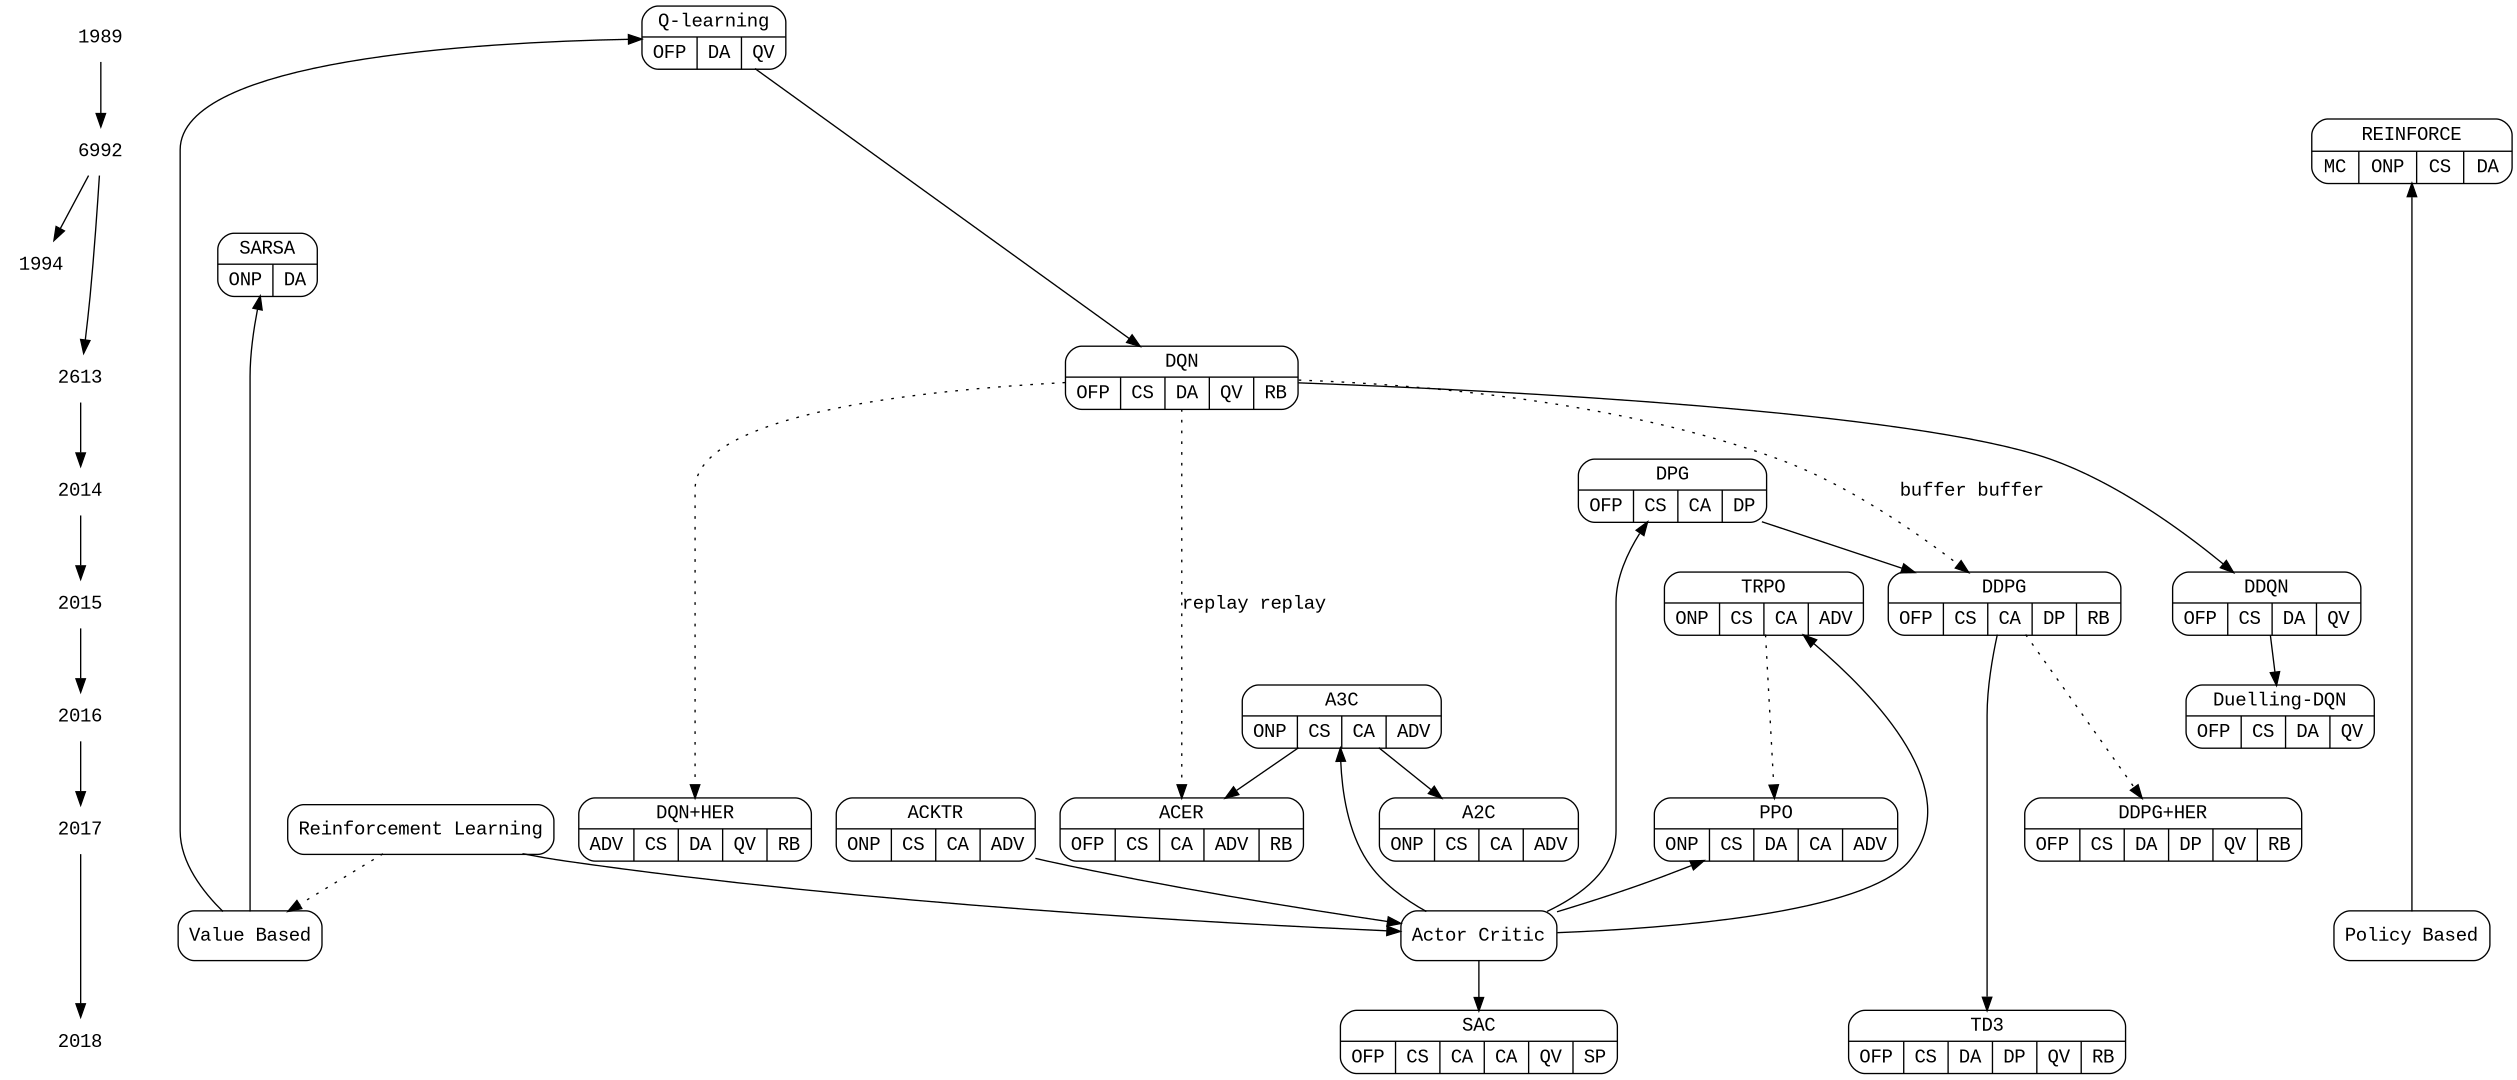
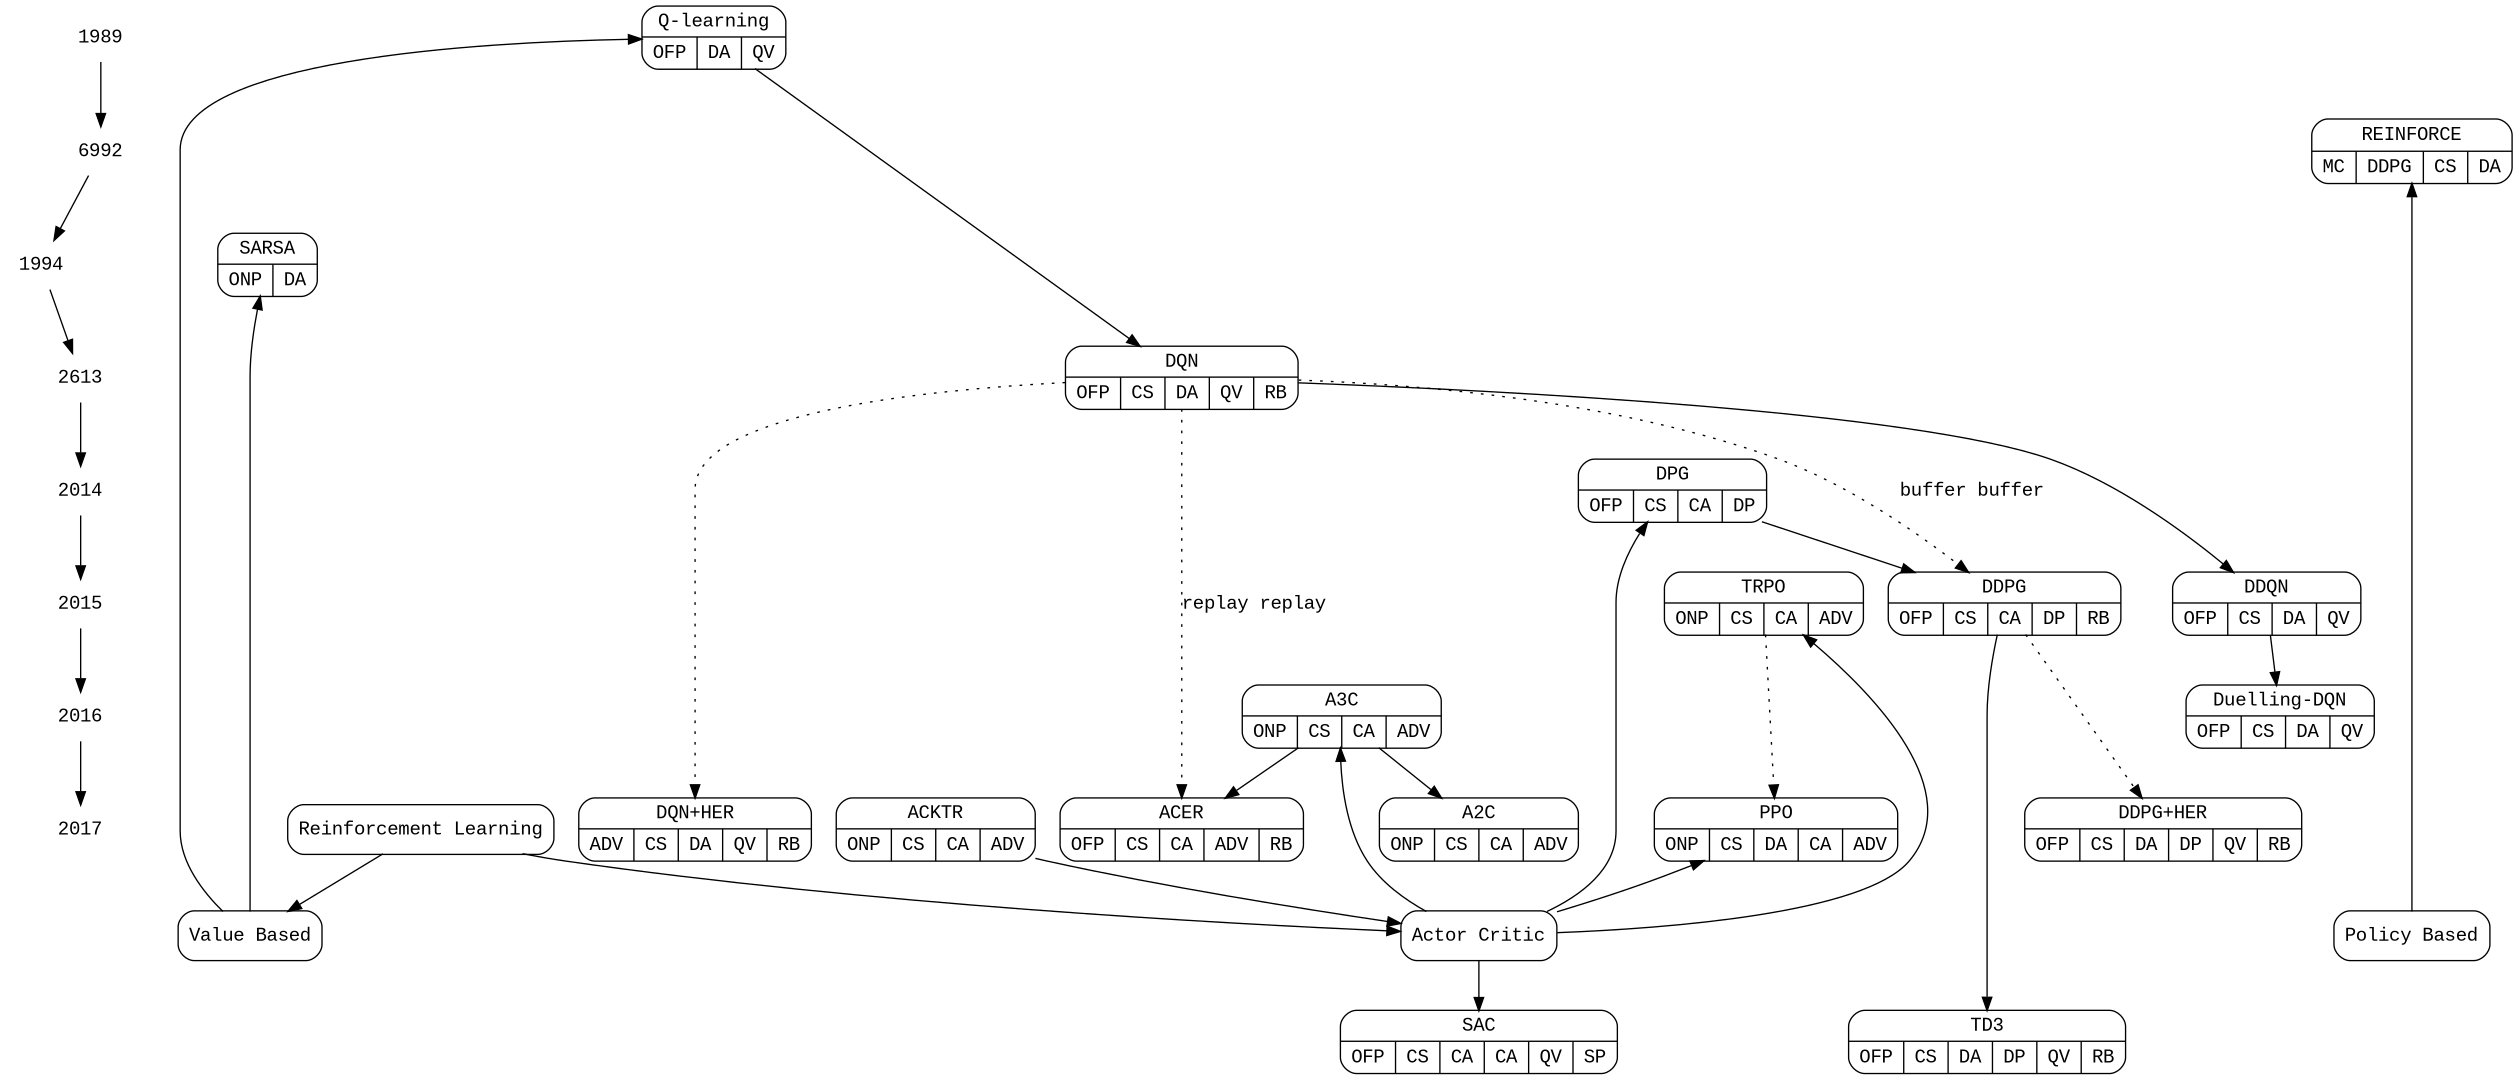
(2388, 167) -> (2390, 167)
(93, 258) -> (59, 315)
(341, 879) -> (341, 879)
(81, 1042) -> none
